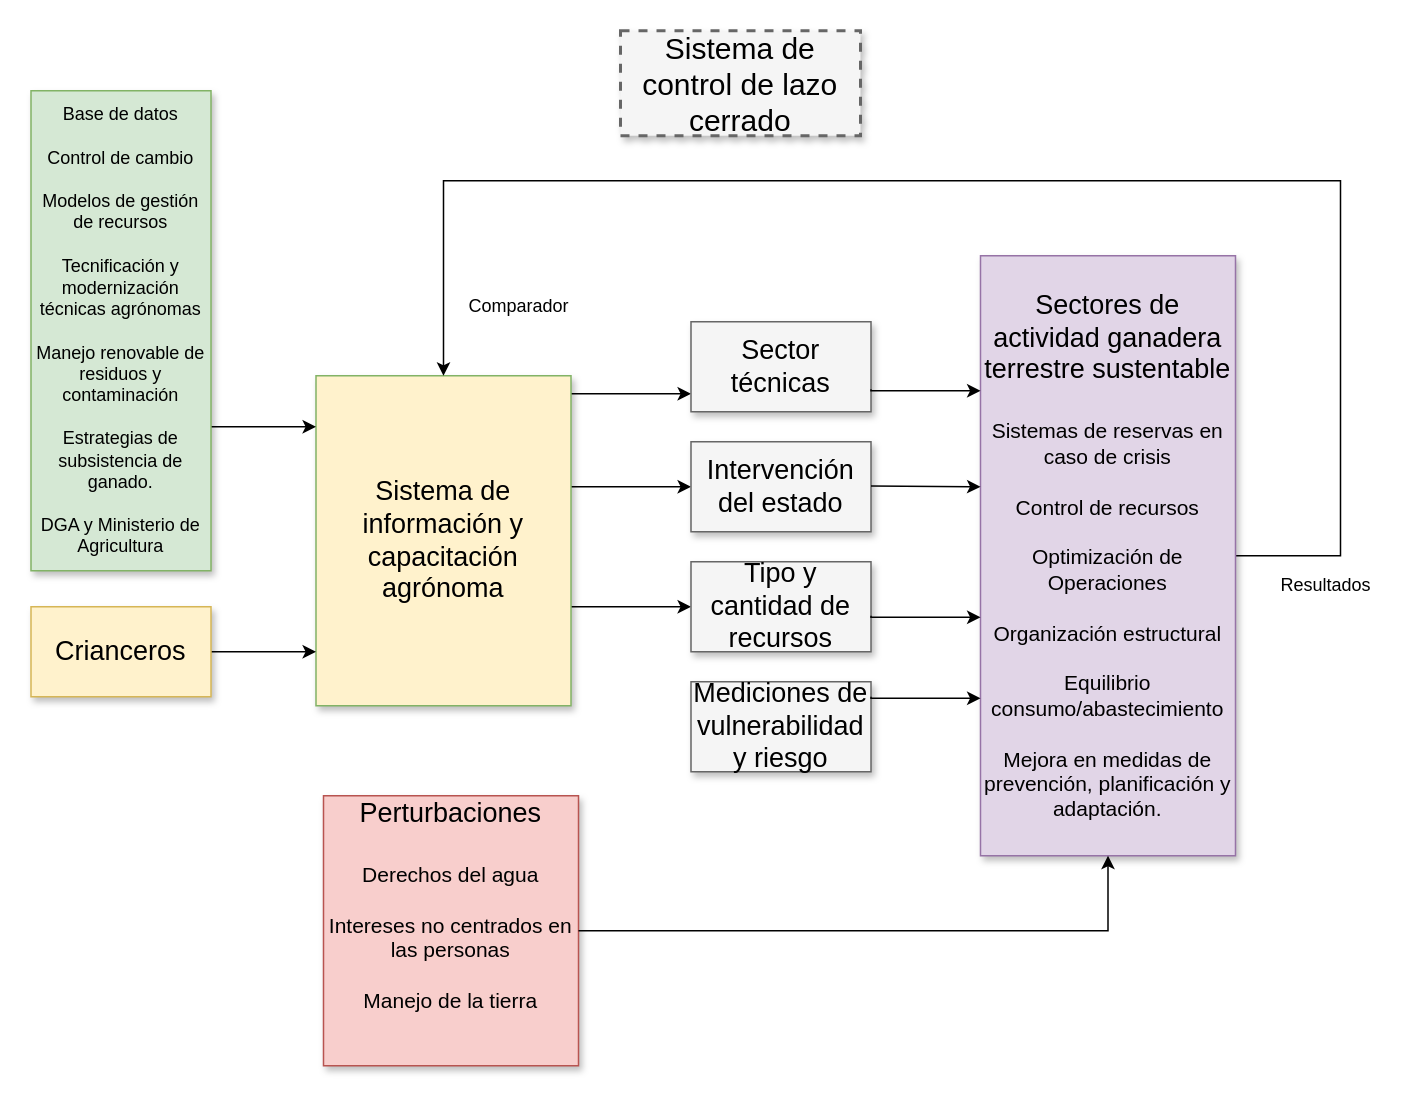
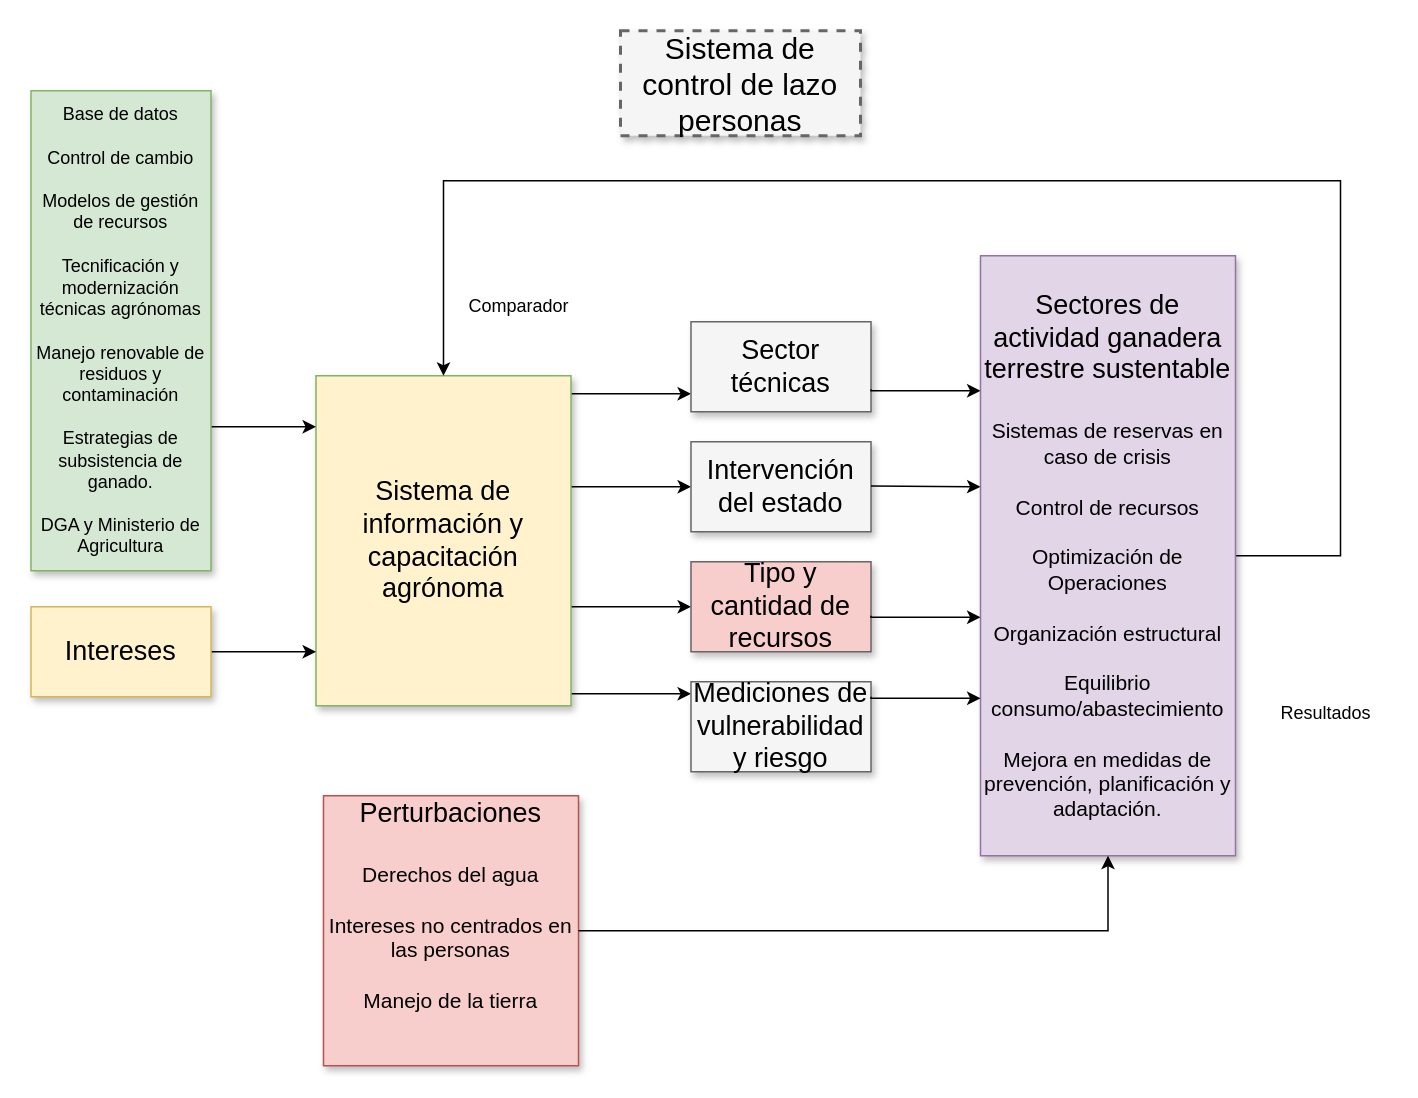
(740, 83) -> (740, 83)
(1325, 586) -> (1325, 713)
(781, 607) -> (781, 607)
(121, 652) -> (121, 652)
none -> (626, 694)
